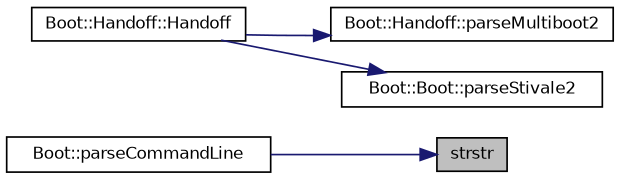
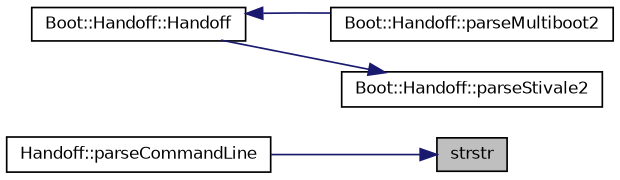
(280, 35) -> (297, 13)
(472, 89) -> (472, 89)
(139, 155) -> (139, 155)
